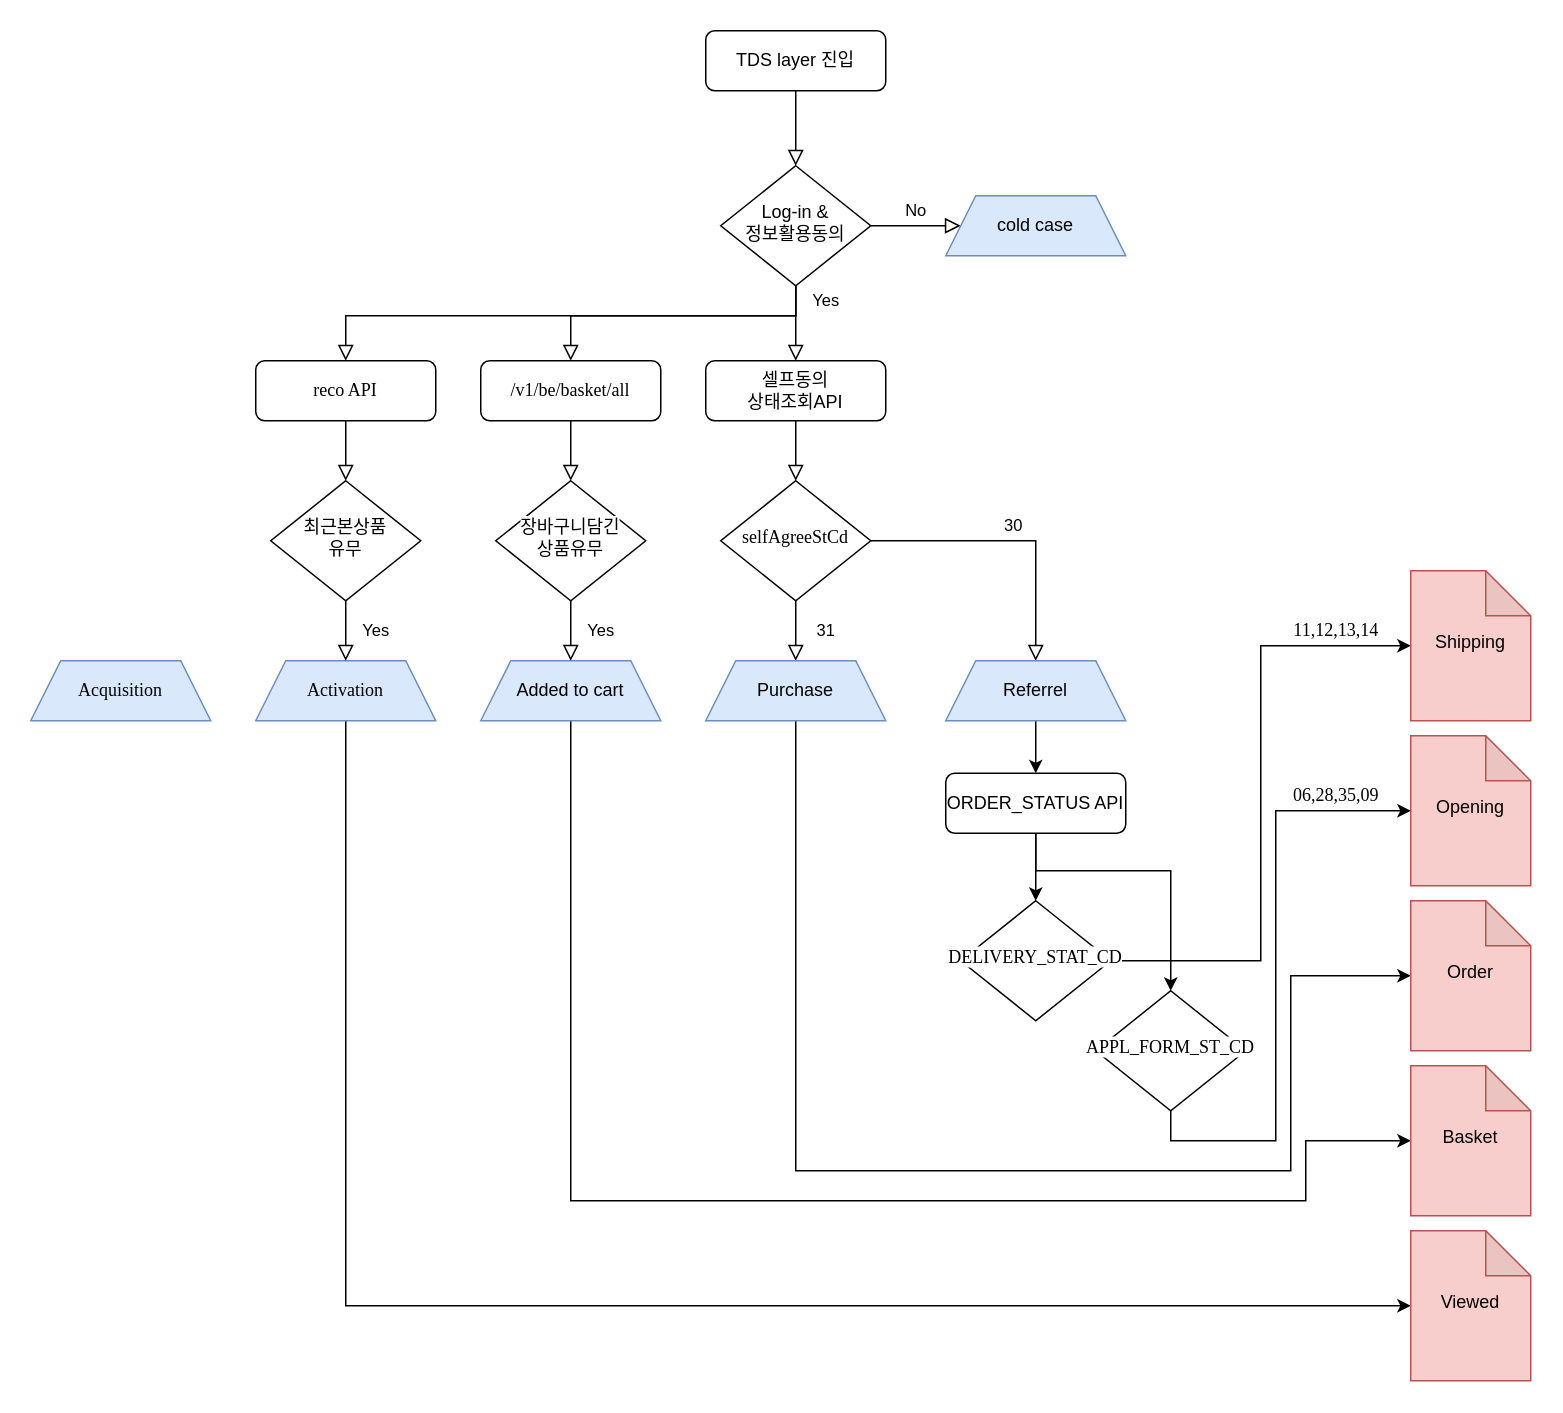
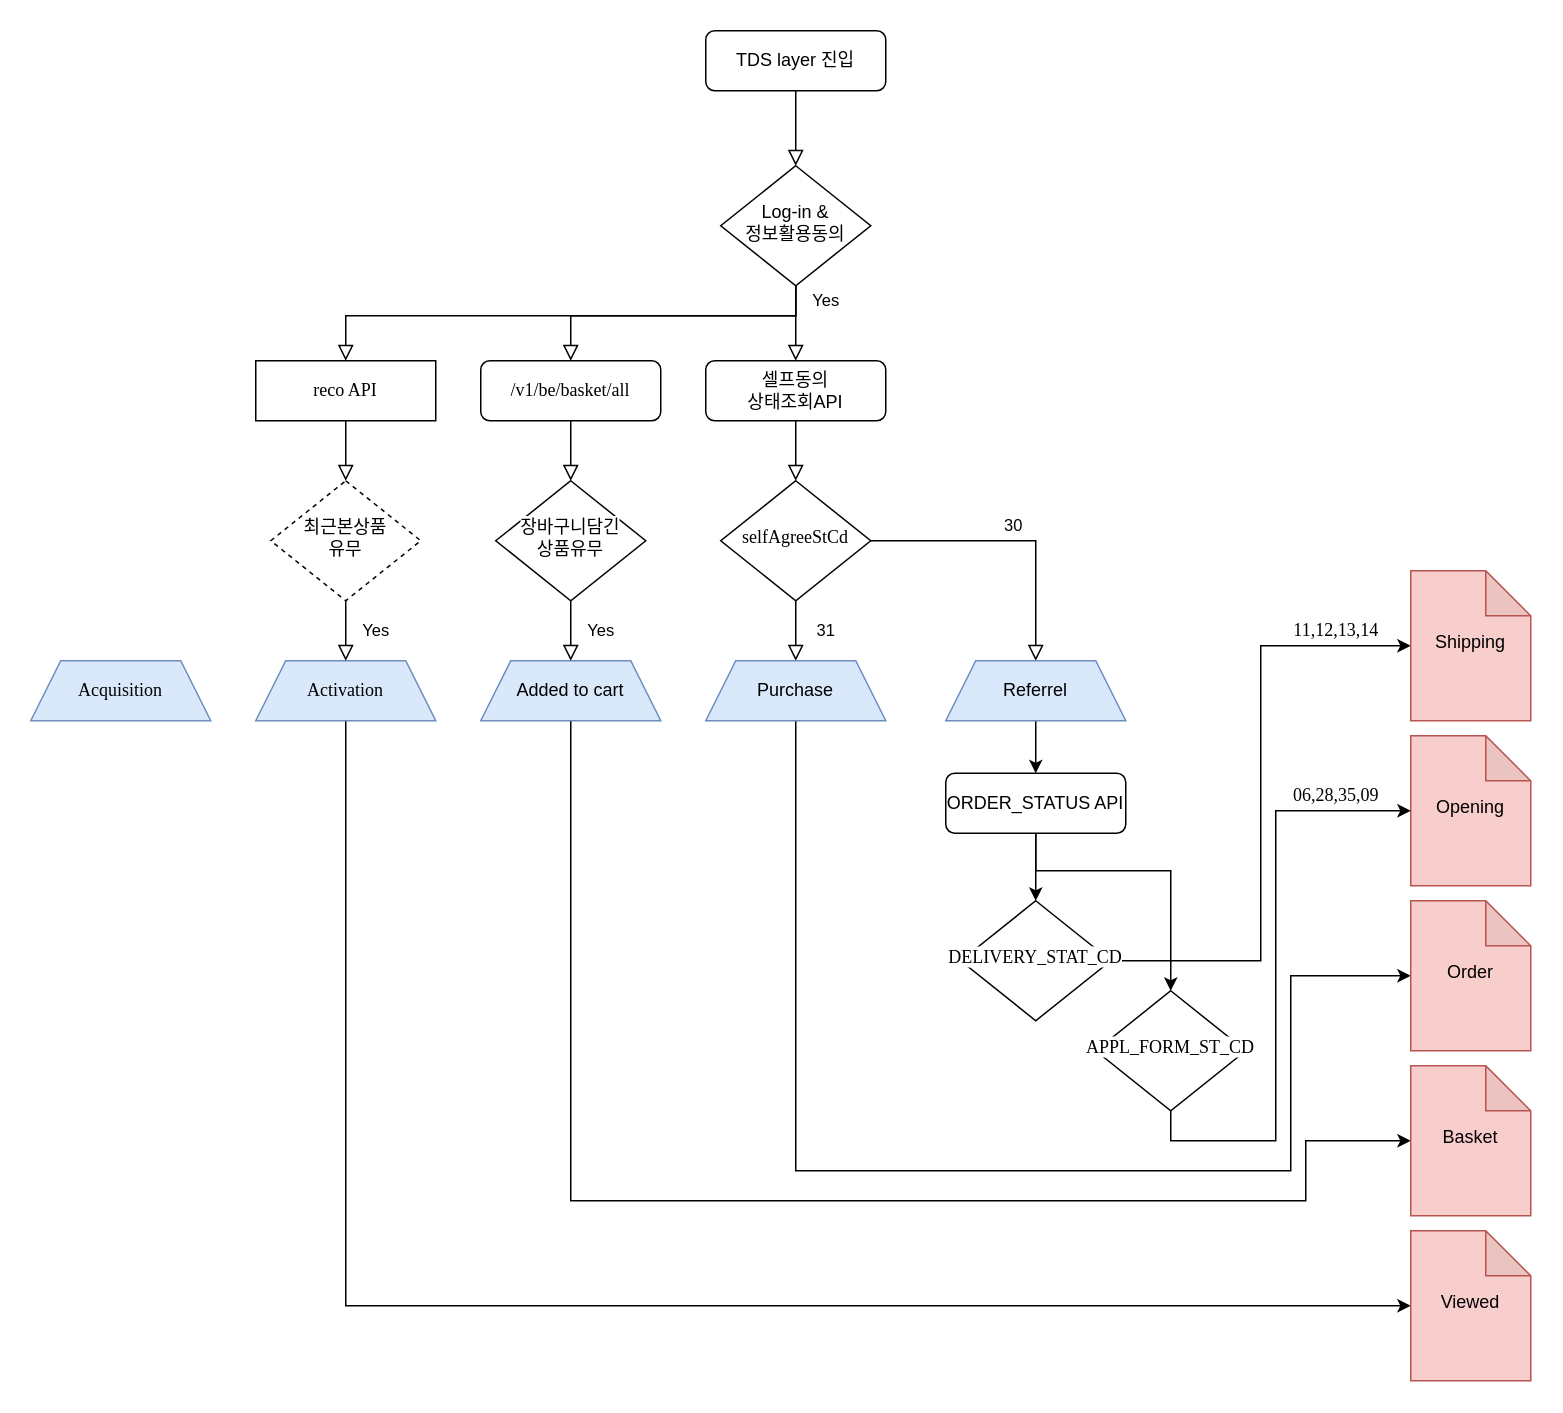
(908, 226) -> none
(1036, 226) -> none
(346, 391) -> (346, 391)
(346, 541) -> (346, 541)
